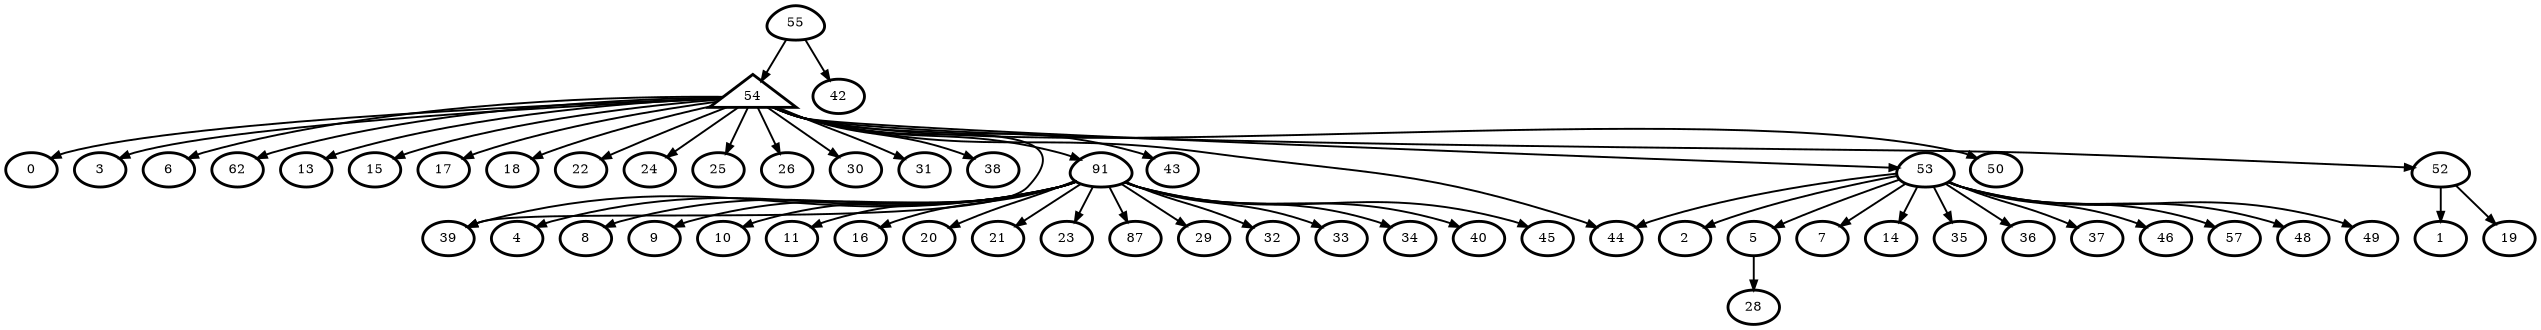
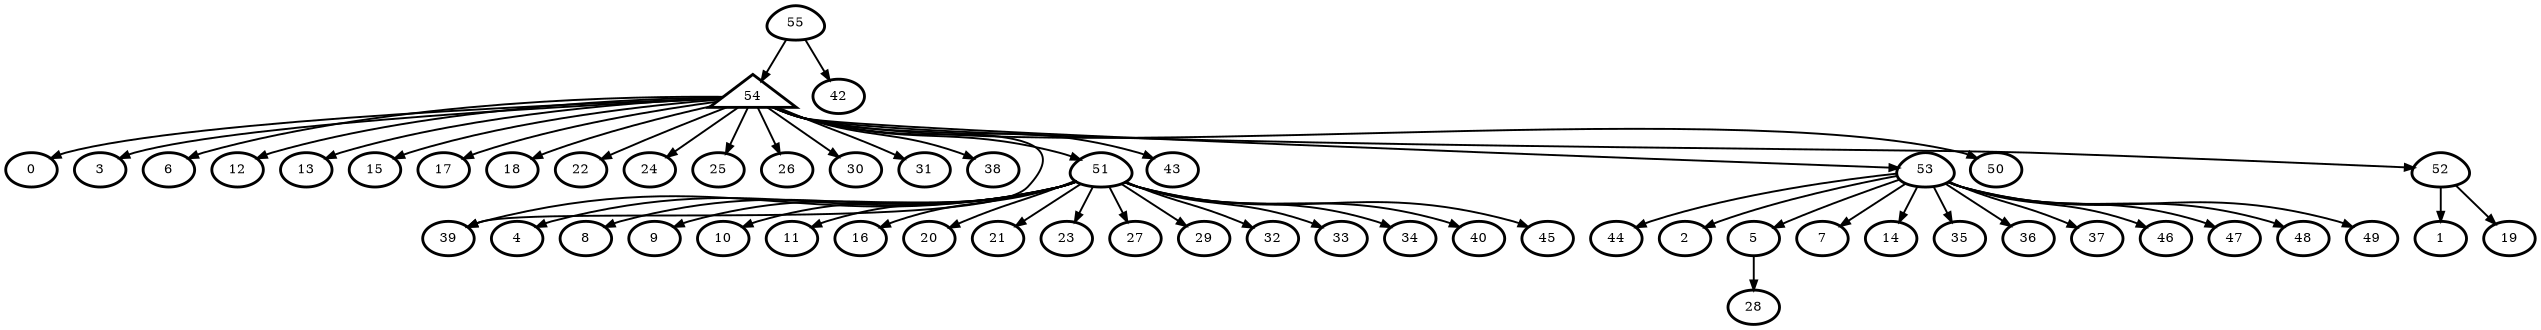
(1182, 150) -> none
(238, 170) -> (238, 170)
(1101, 170) -> (1101, 170)
(1135, 239) -> (1135, 239)
(2235, 239) -> (2235, 239)
